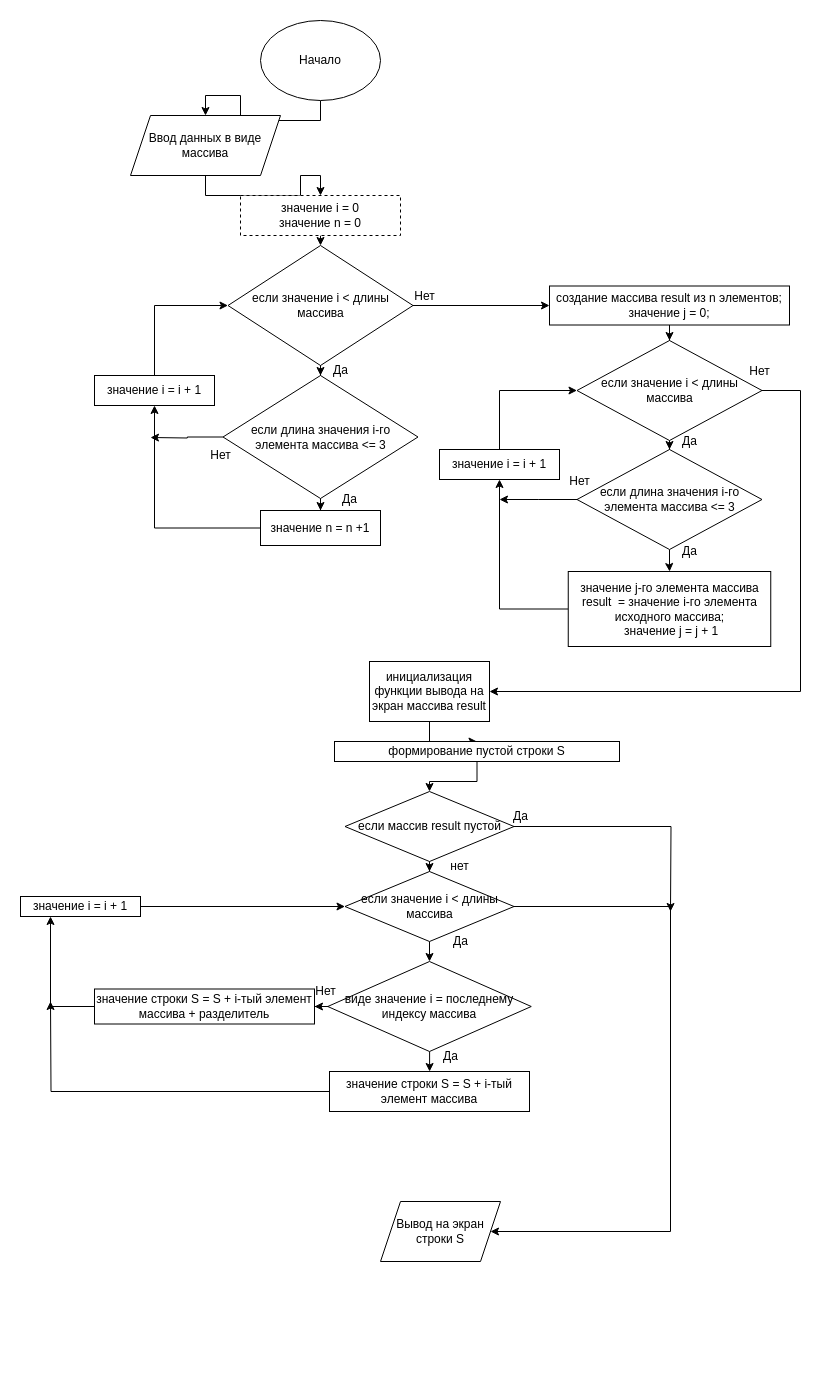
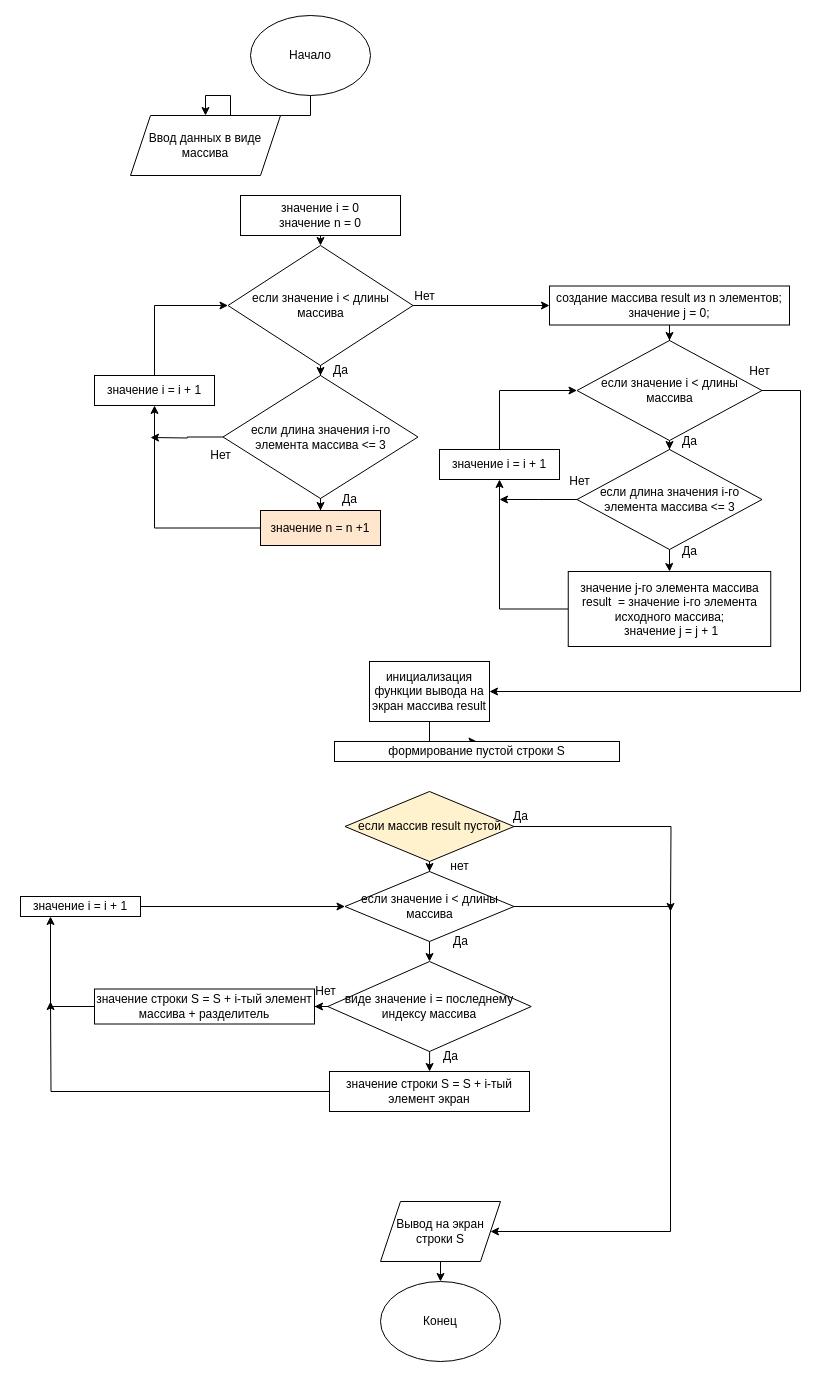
(321, 61) -> (311, 56)
(270, 196) -> none
(321, 216) -> (321, 216)
(321, 528) -> (321, 528)
(462, 782) -> none
(430, 827) -> (430, 827)
(430, 1092) -> (430, 1092)
none -> (441, 1268)
none -> (441, 1322)
